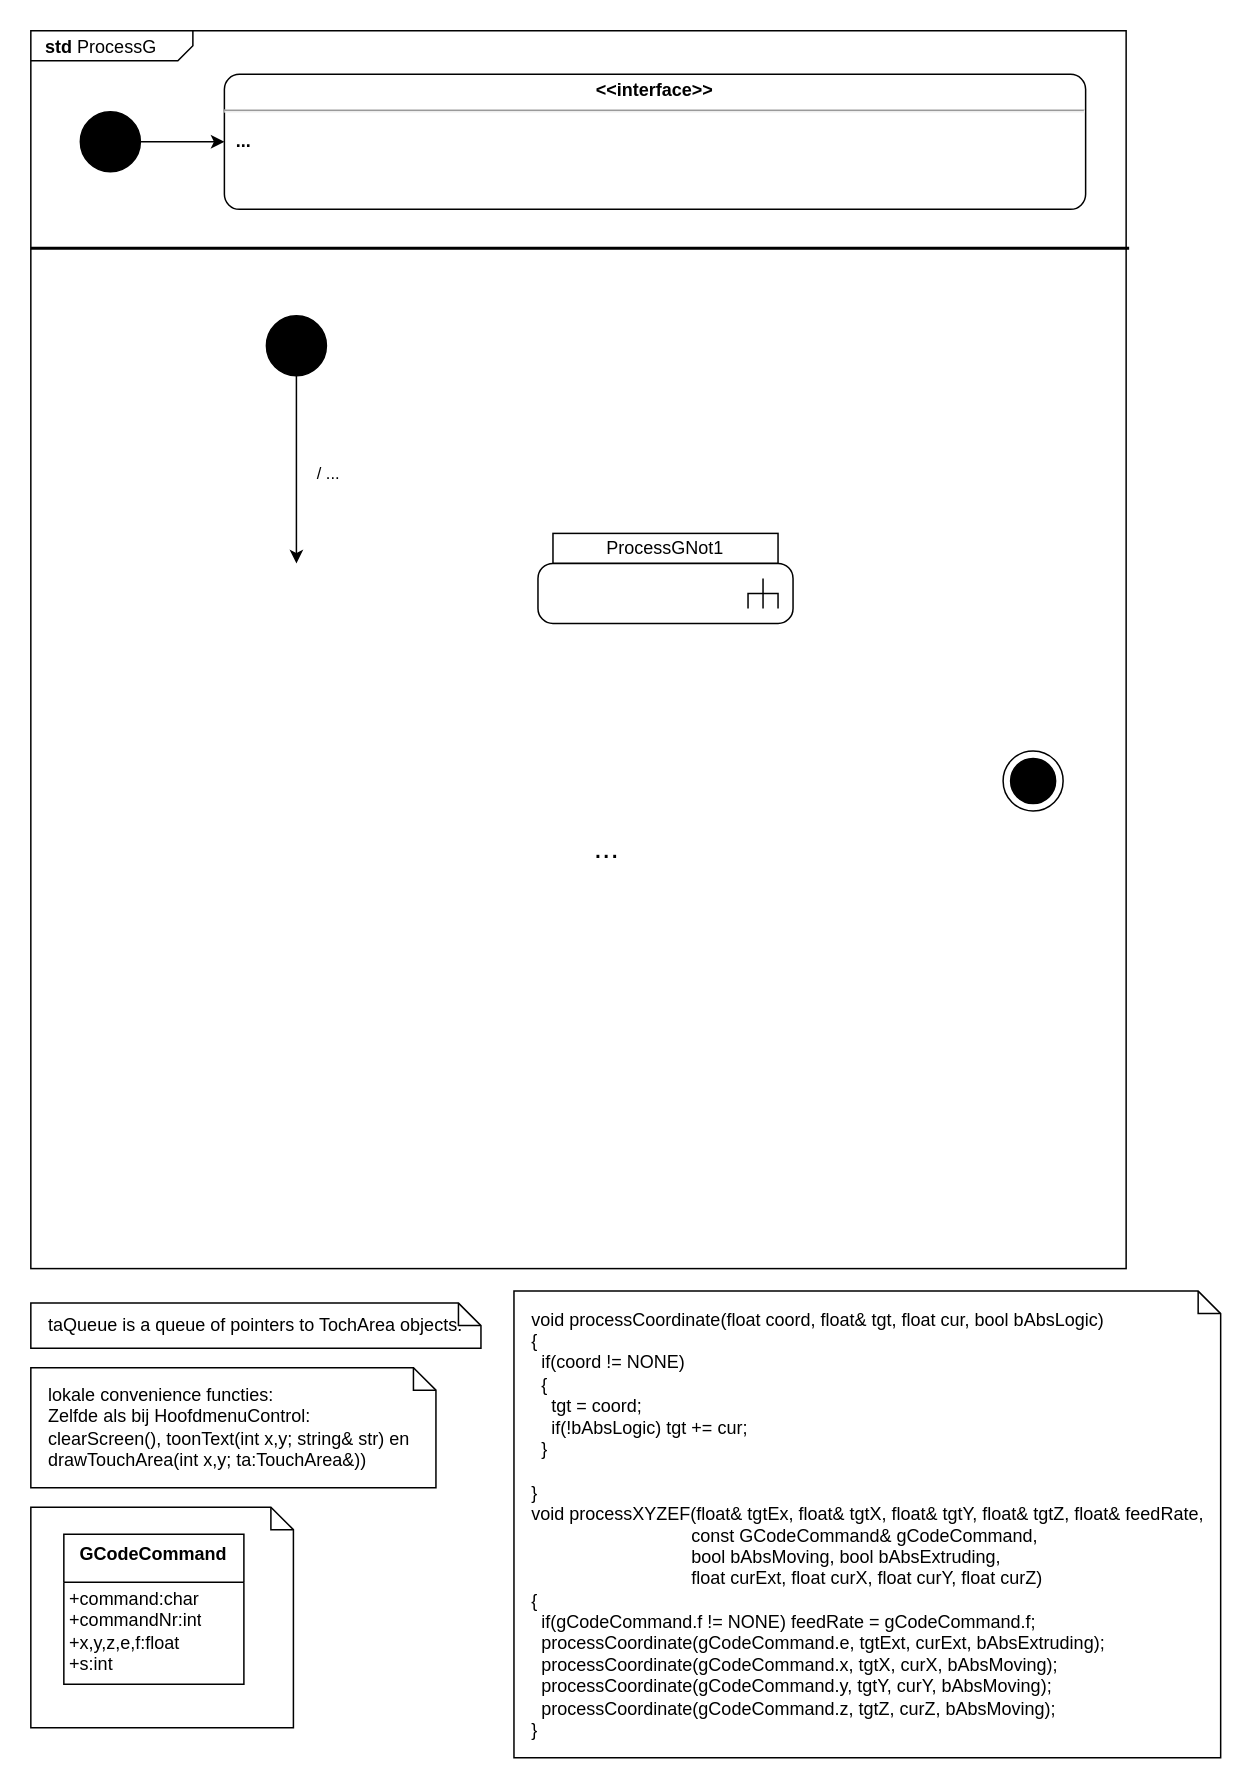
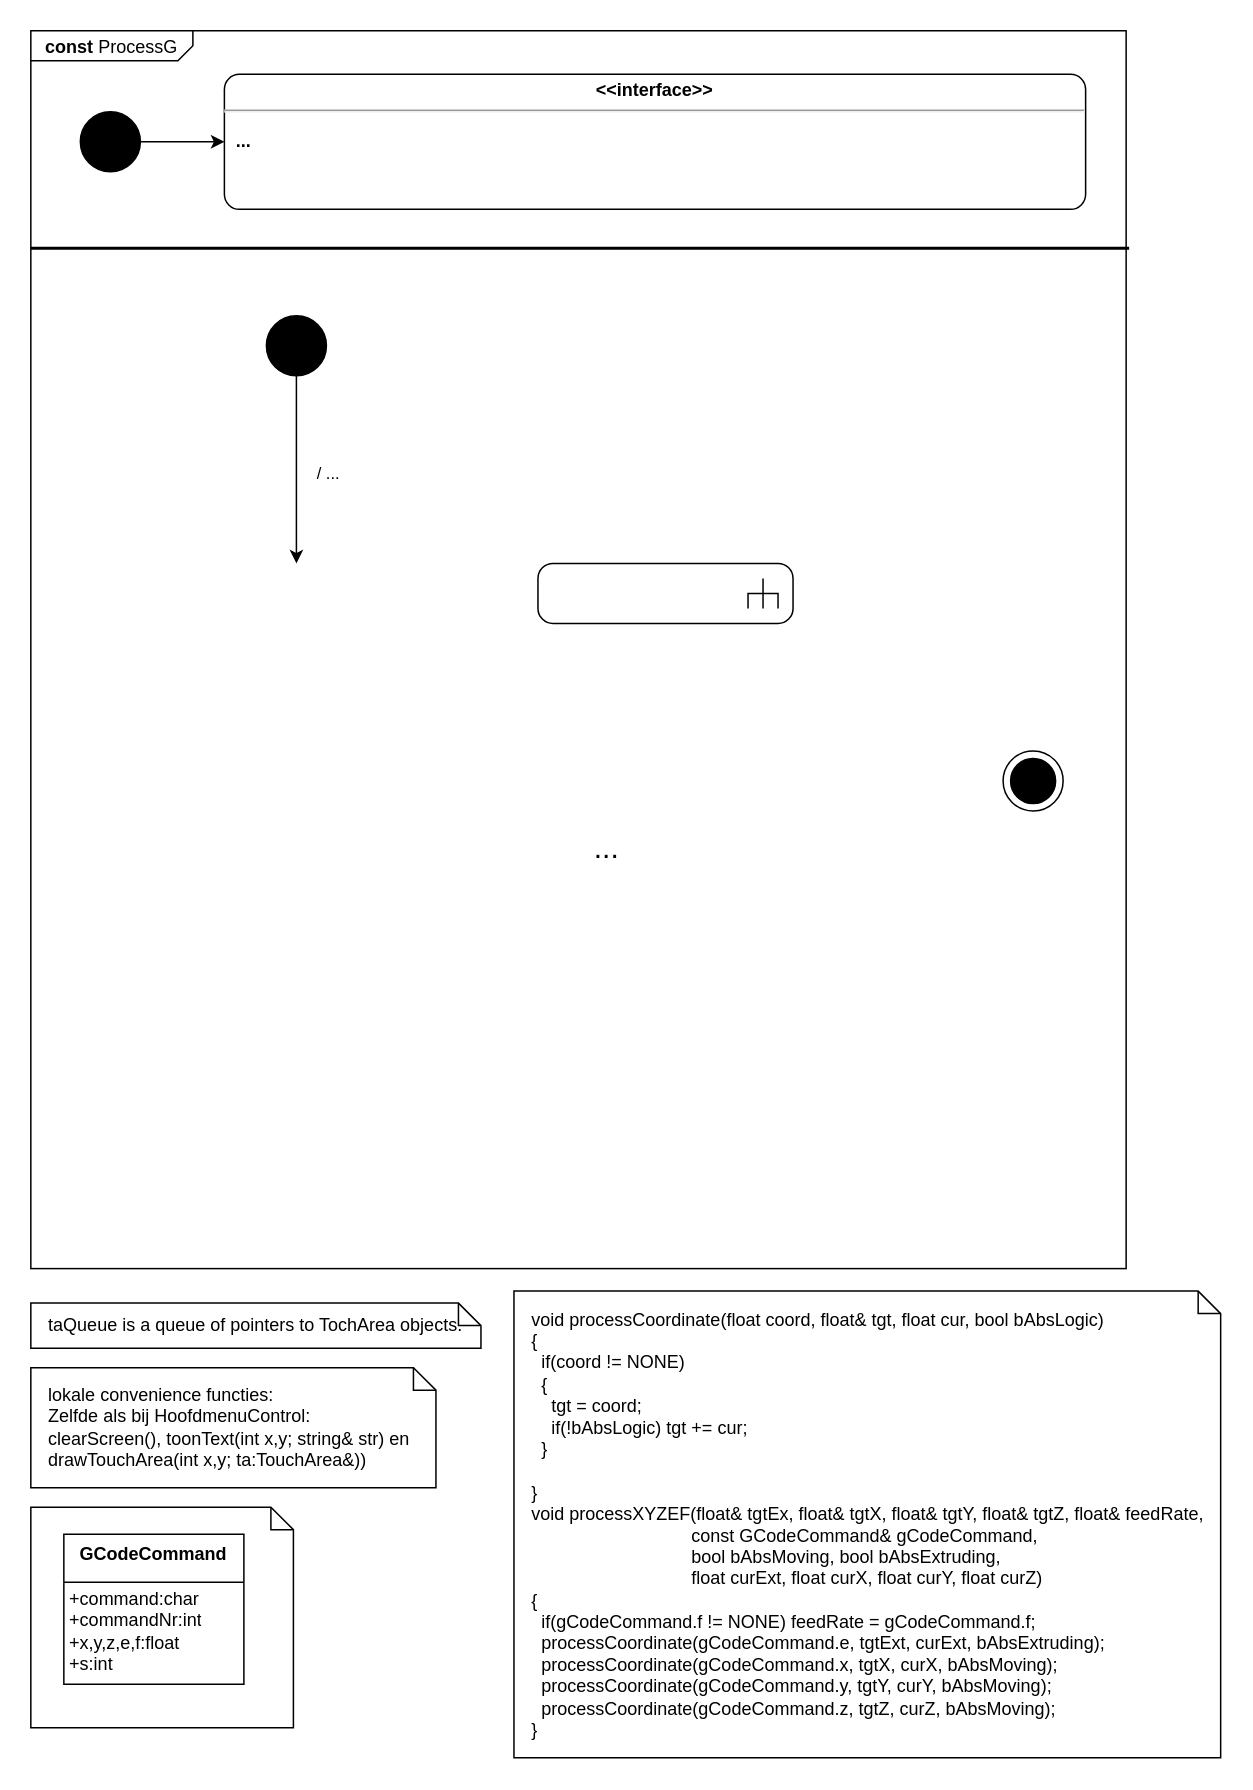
(89, 31) -> (99, 31)
(665, 548) -> none
